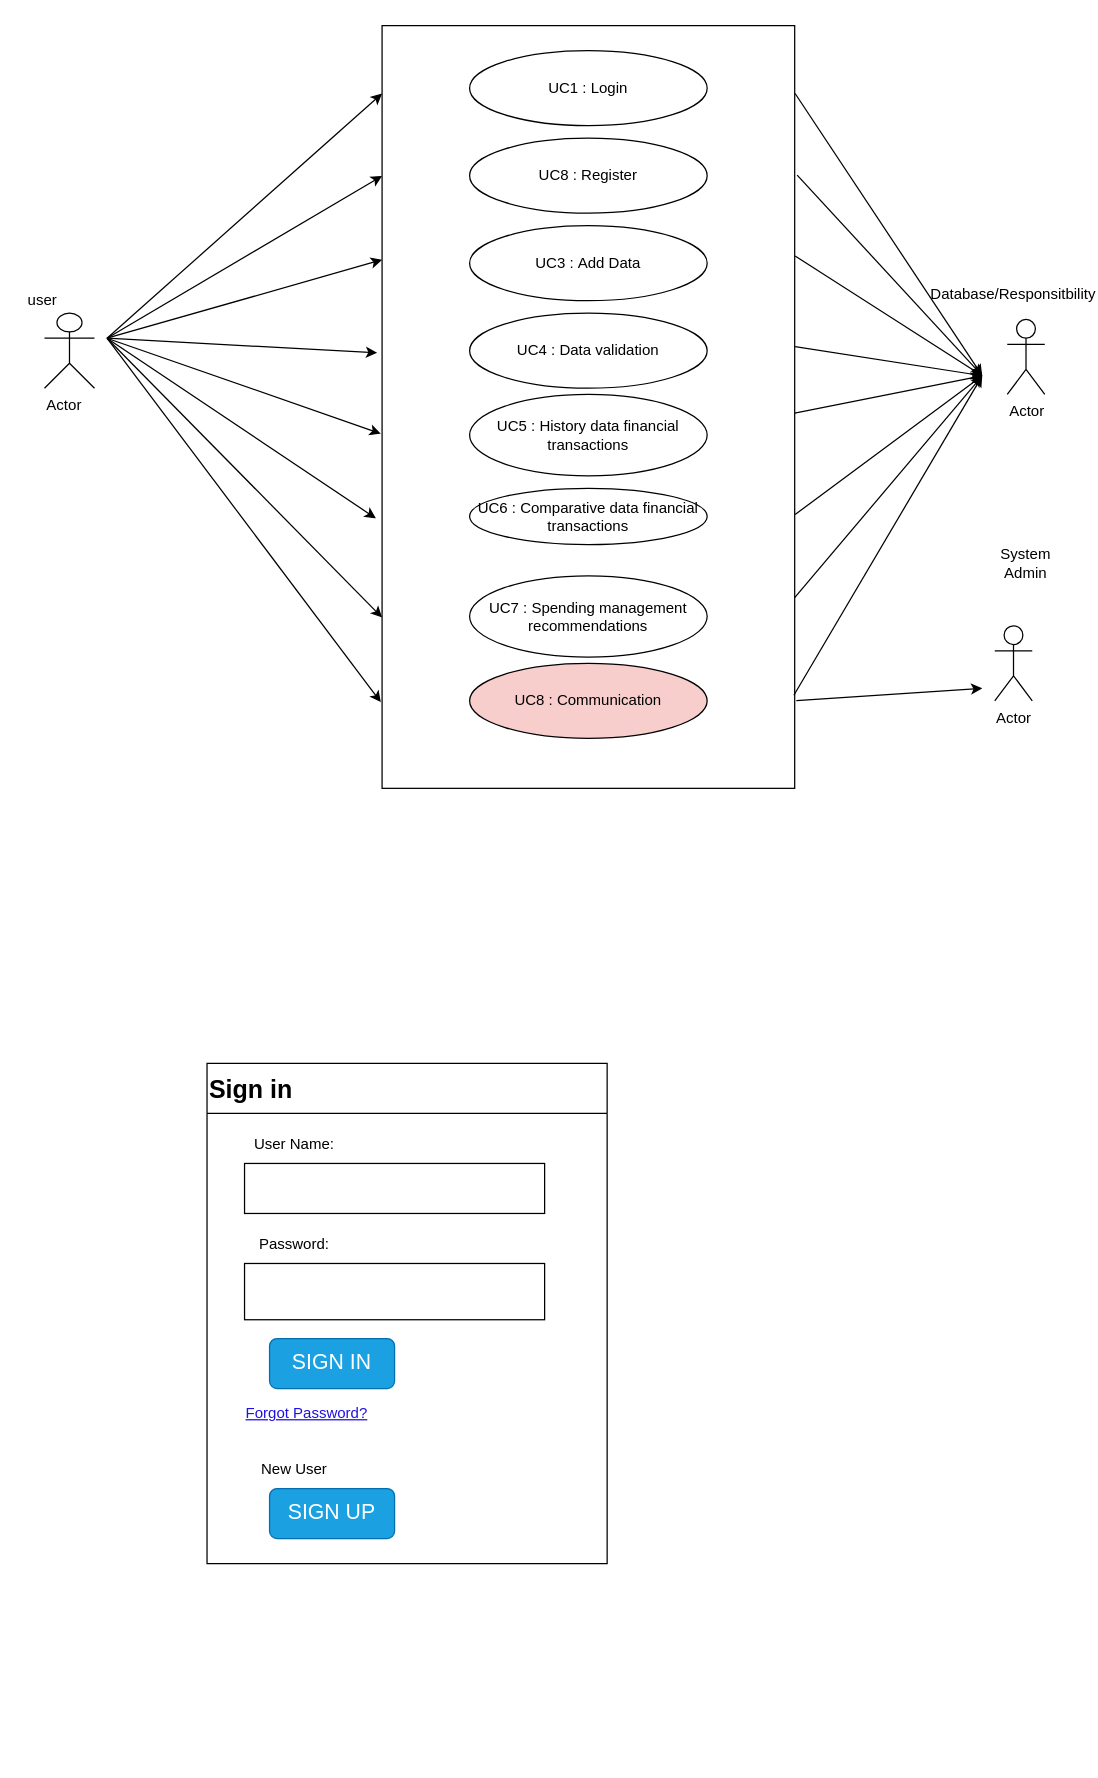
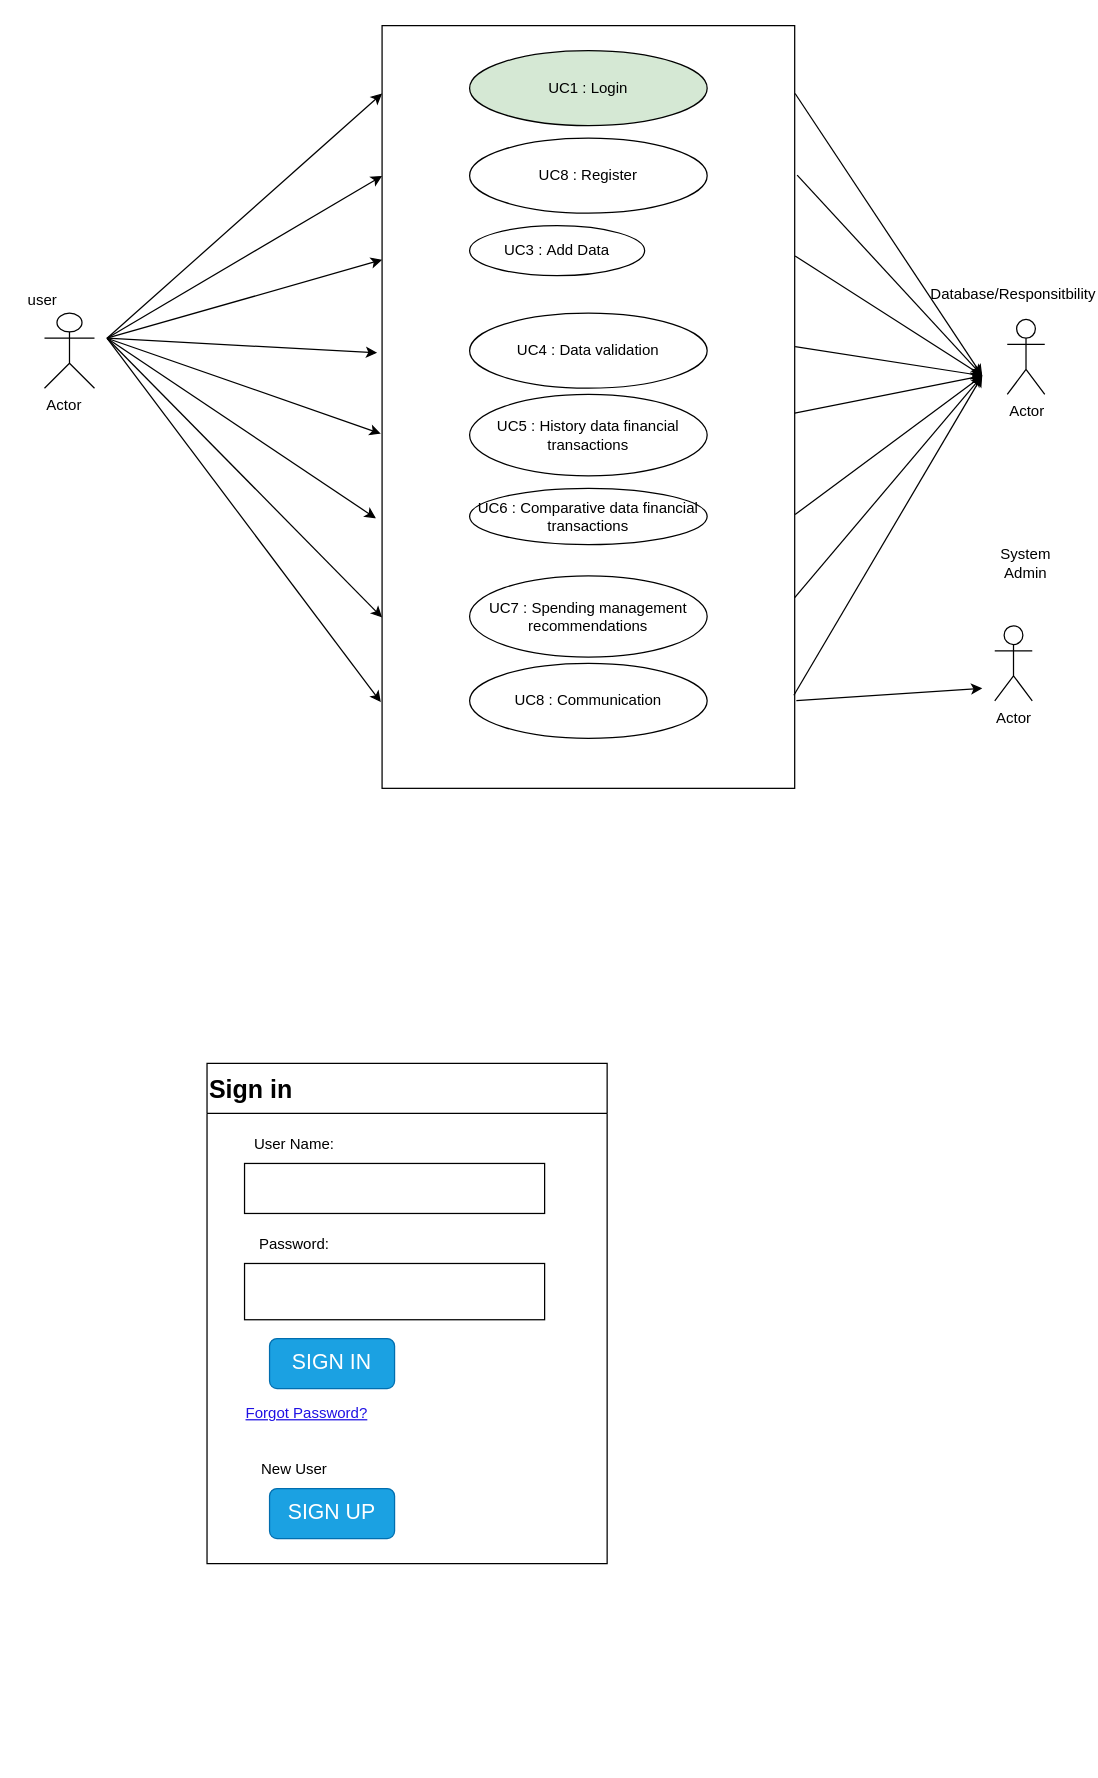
(588, 88) -> (588, 88)
(588, 263) -> (557, 251)
(588, 701) -> (588, 701)
